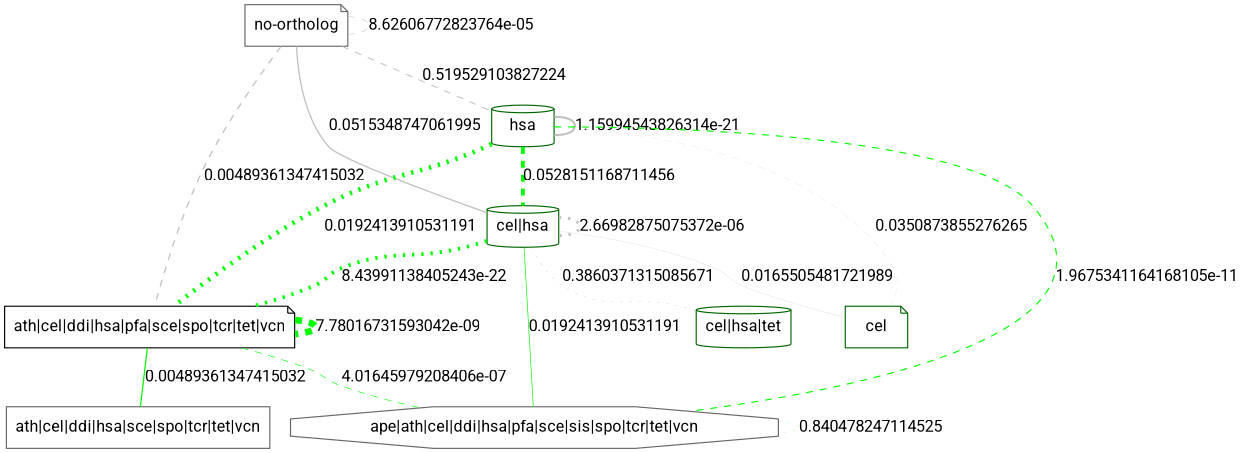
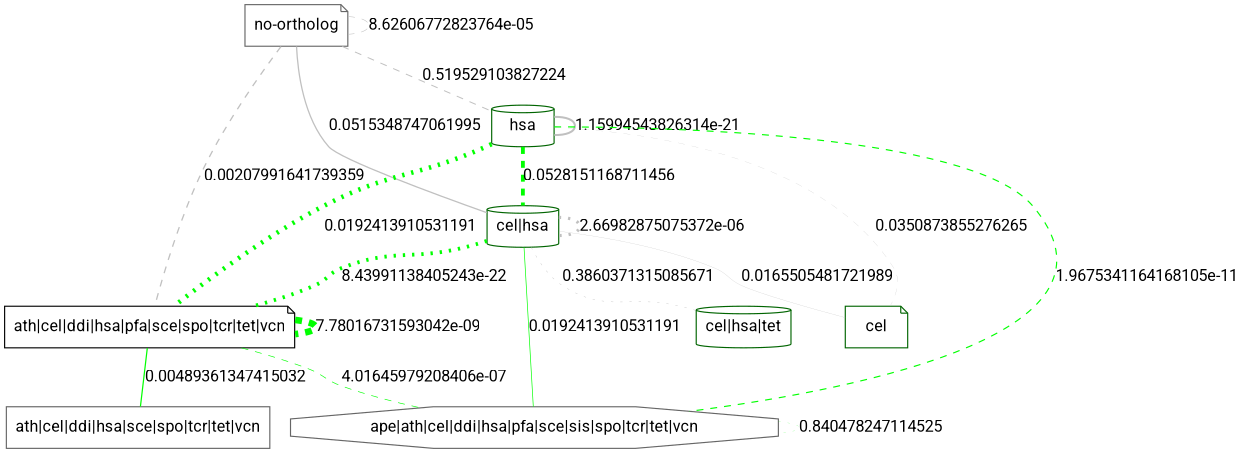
(284, 176) -> (284, 176)
